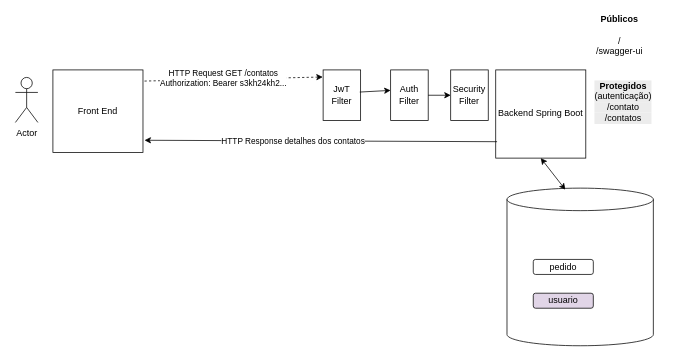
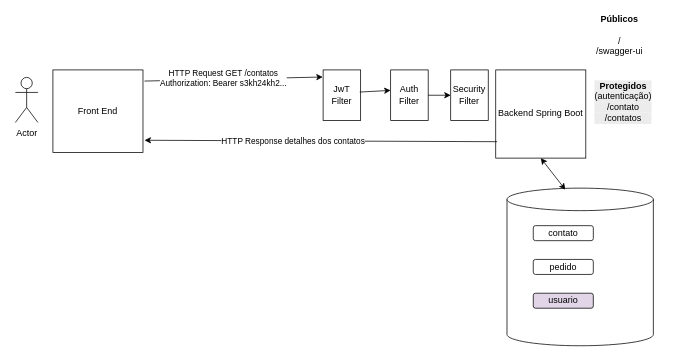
(300, 77) -> (300, 77)
none -> (563, 233)
